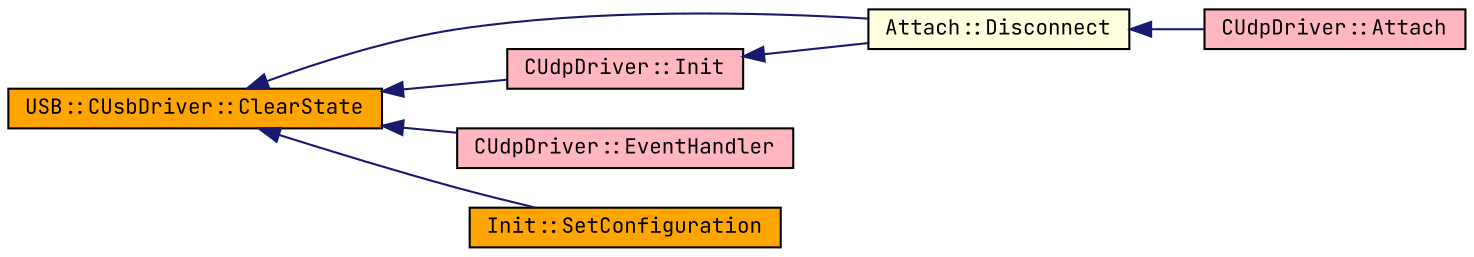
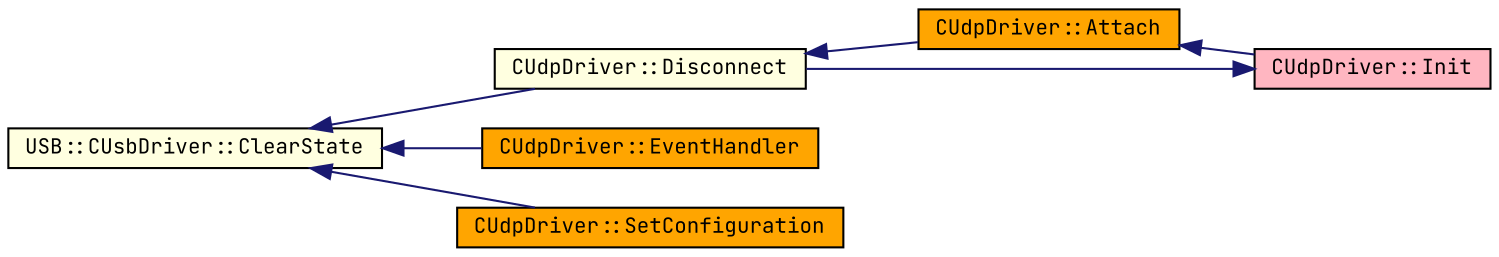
(999, 29) -> (650, 69)
(1335, 29) -> (1049, 29)
(455, 85) -> (1228, 51)
(195, 109) -> (195, 148)
(625, 148) -> (650, 148)
(625, 228) -> (650, 228)
